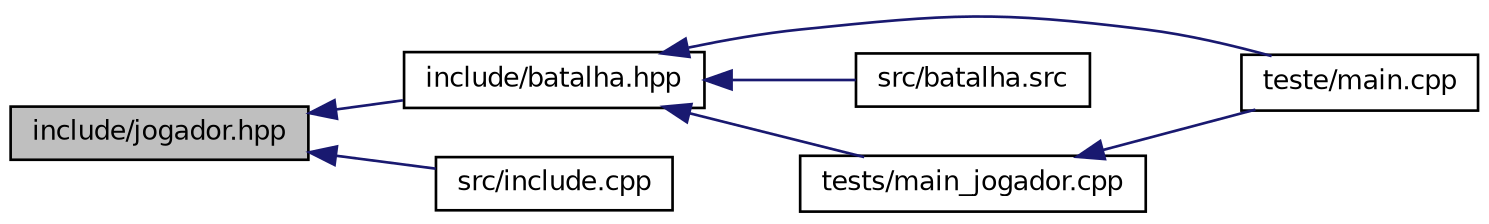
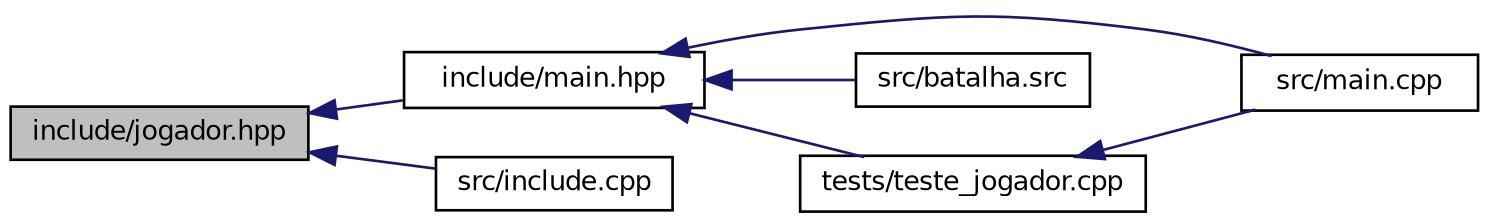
(554, 80) -> (554, 80)
(1360, 83) -> (1360, 83)
(973, 184) -> (973, 184)
